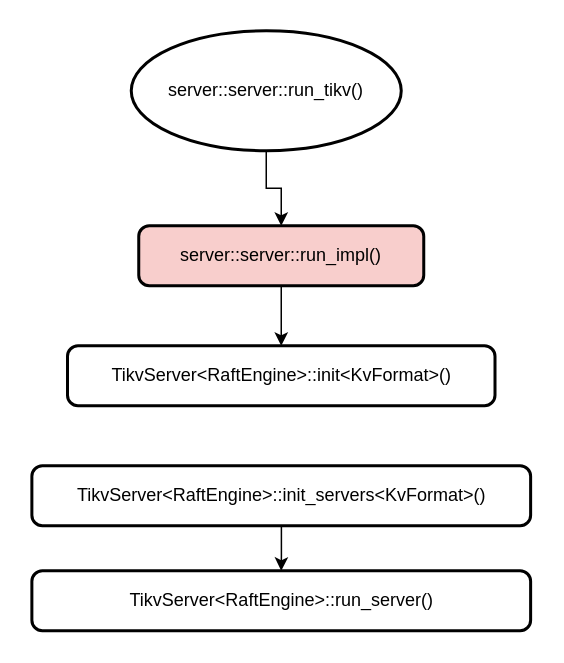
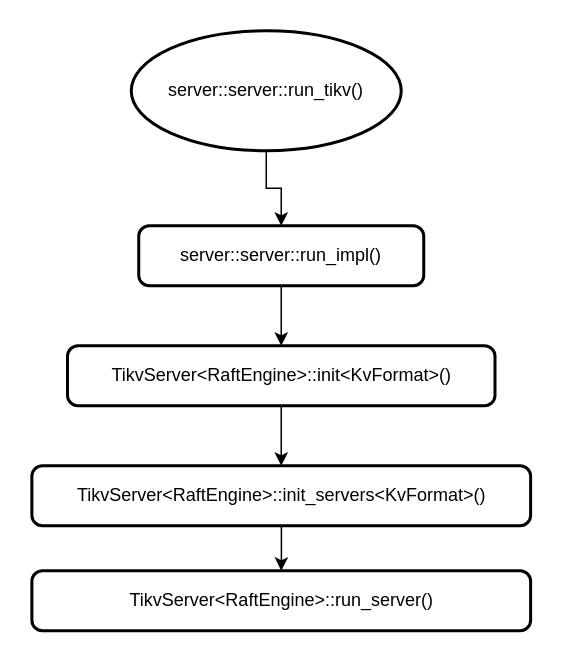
(281, 256) -> (281, 256)
none -> (281, 431)
